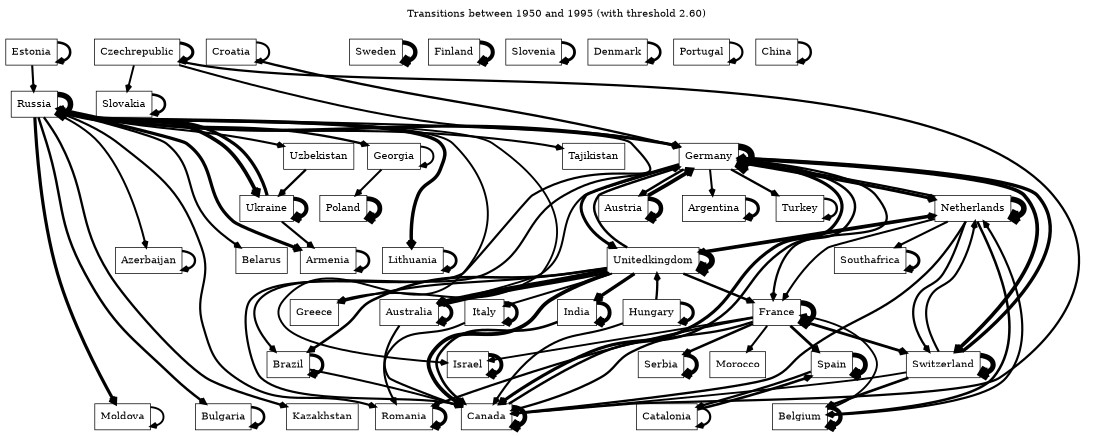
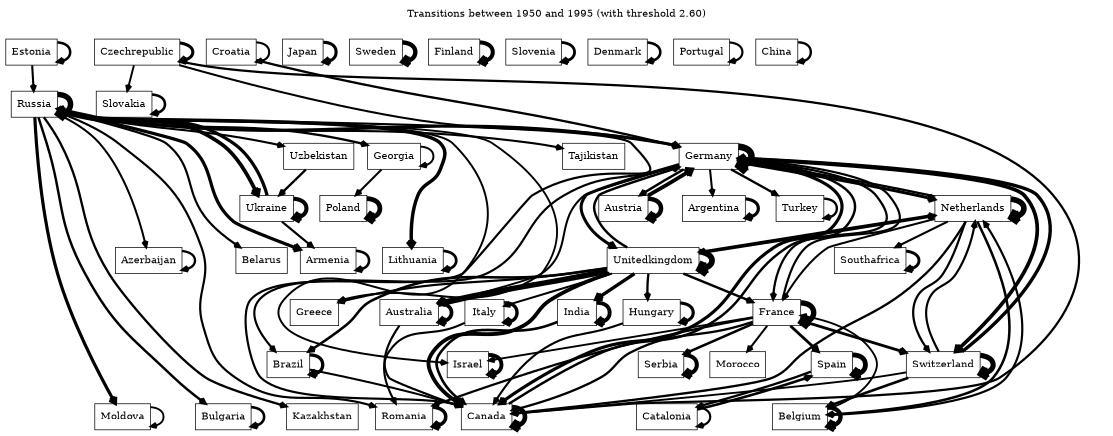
none -> (303, 52)
none -> (898, 210)
(657, 290) -> (648, 284)
